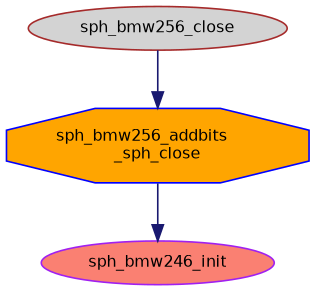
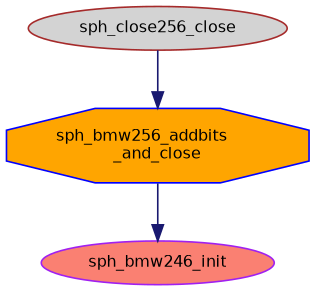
(158, 28) -> (158, 28)
(158, 146) -> (158, 146)
